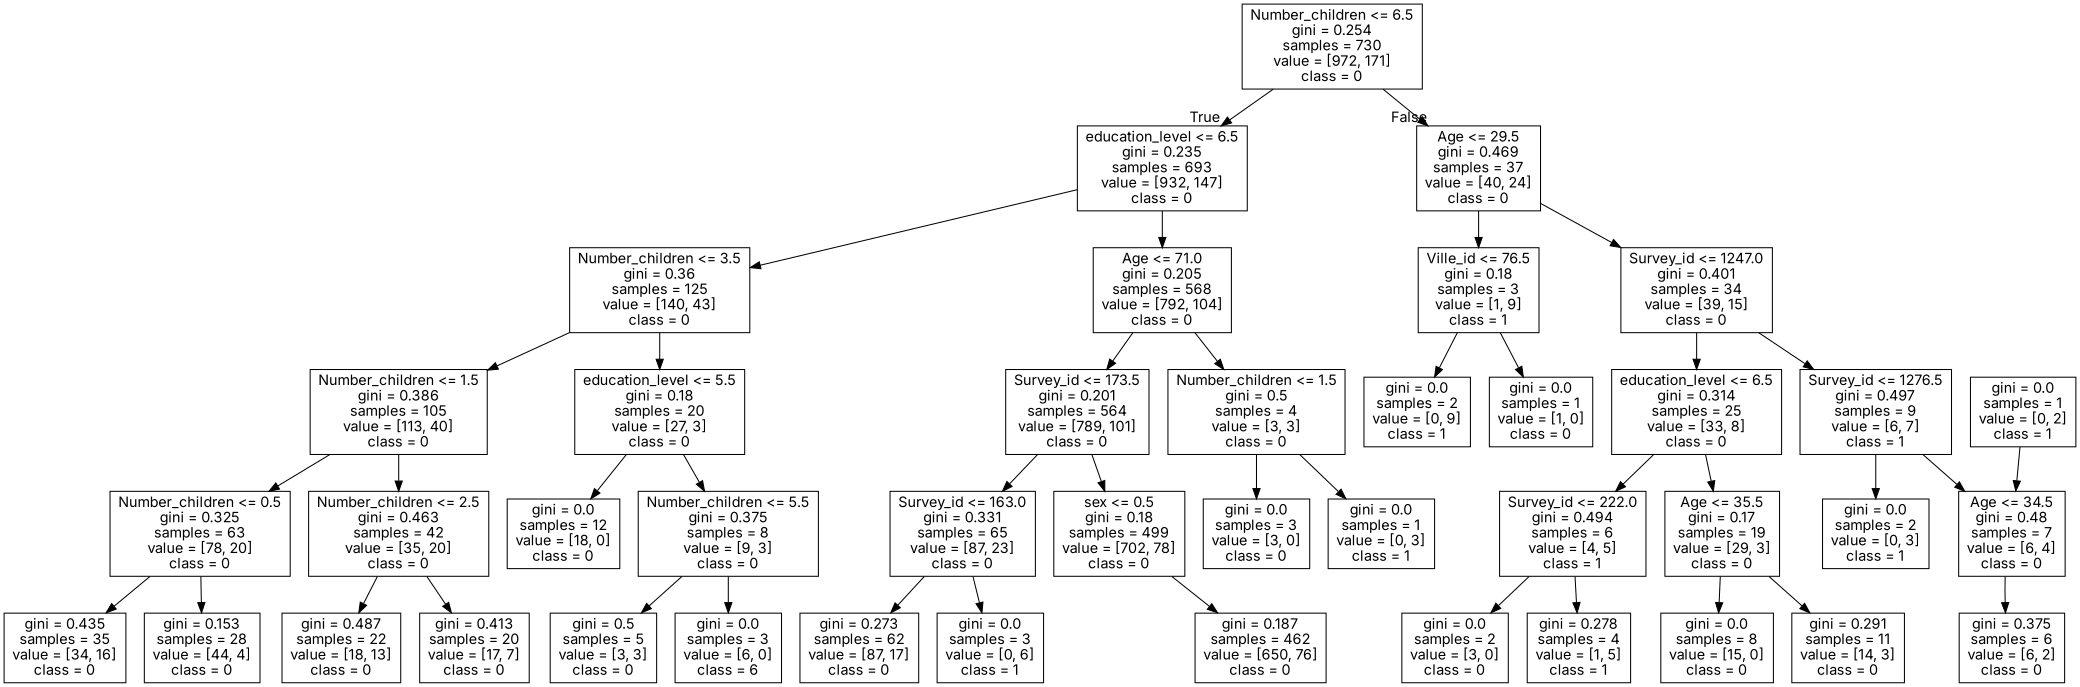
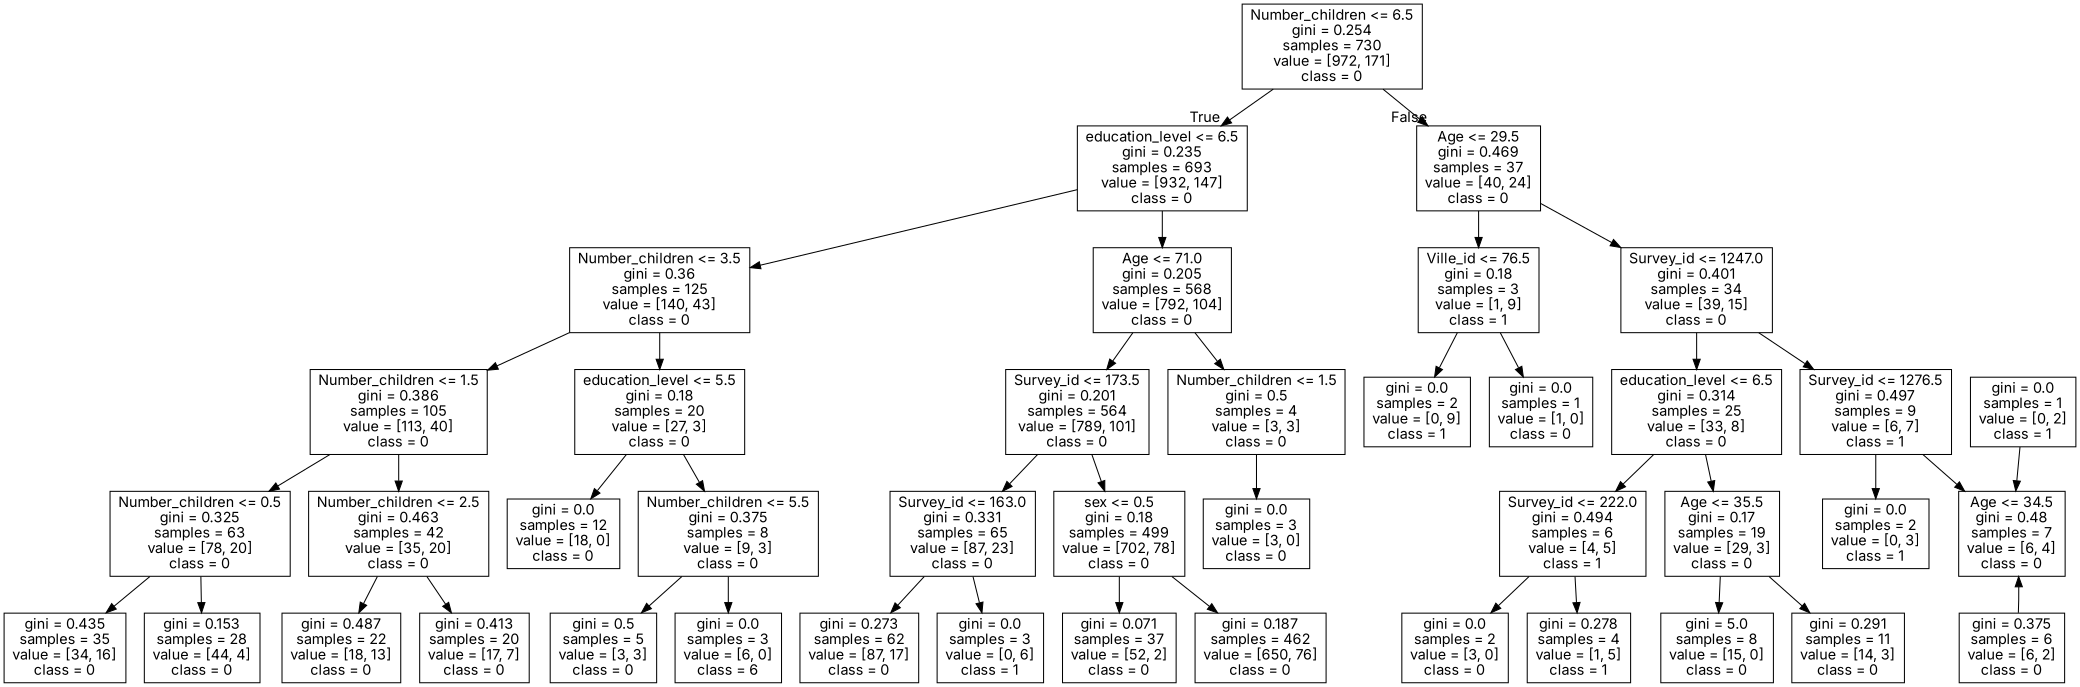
(1381, 534) -> none
(2005, 589) -> (2019, 600)
none -> (1119, 648)
(1717, 648) -> (1717, 648)
